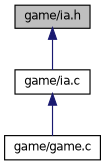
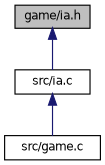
(53, 82) -> (53, 82)
(53, 148) -> (53, 148)
